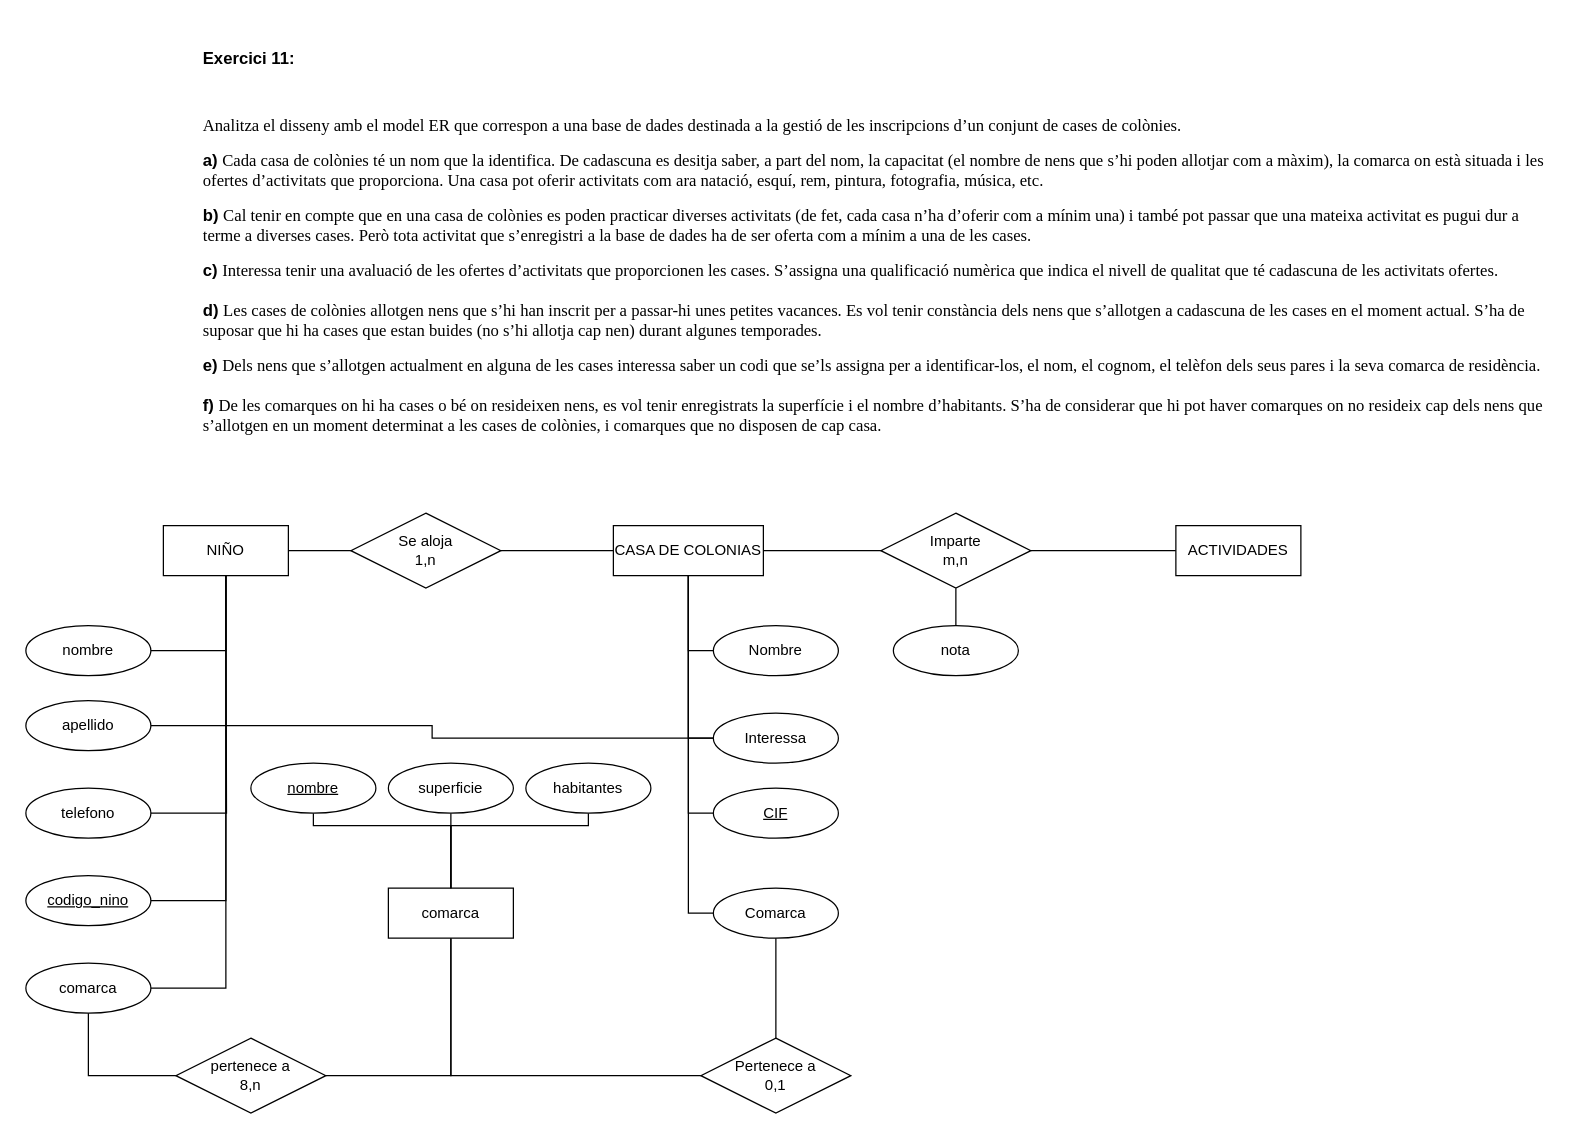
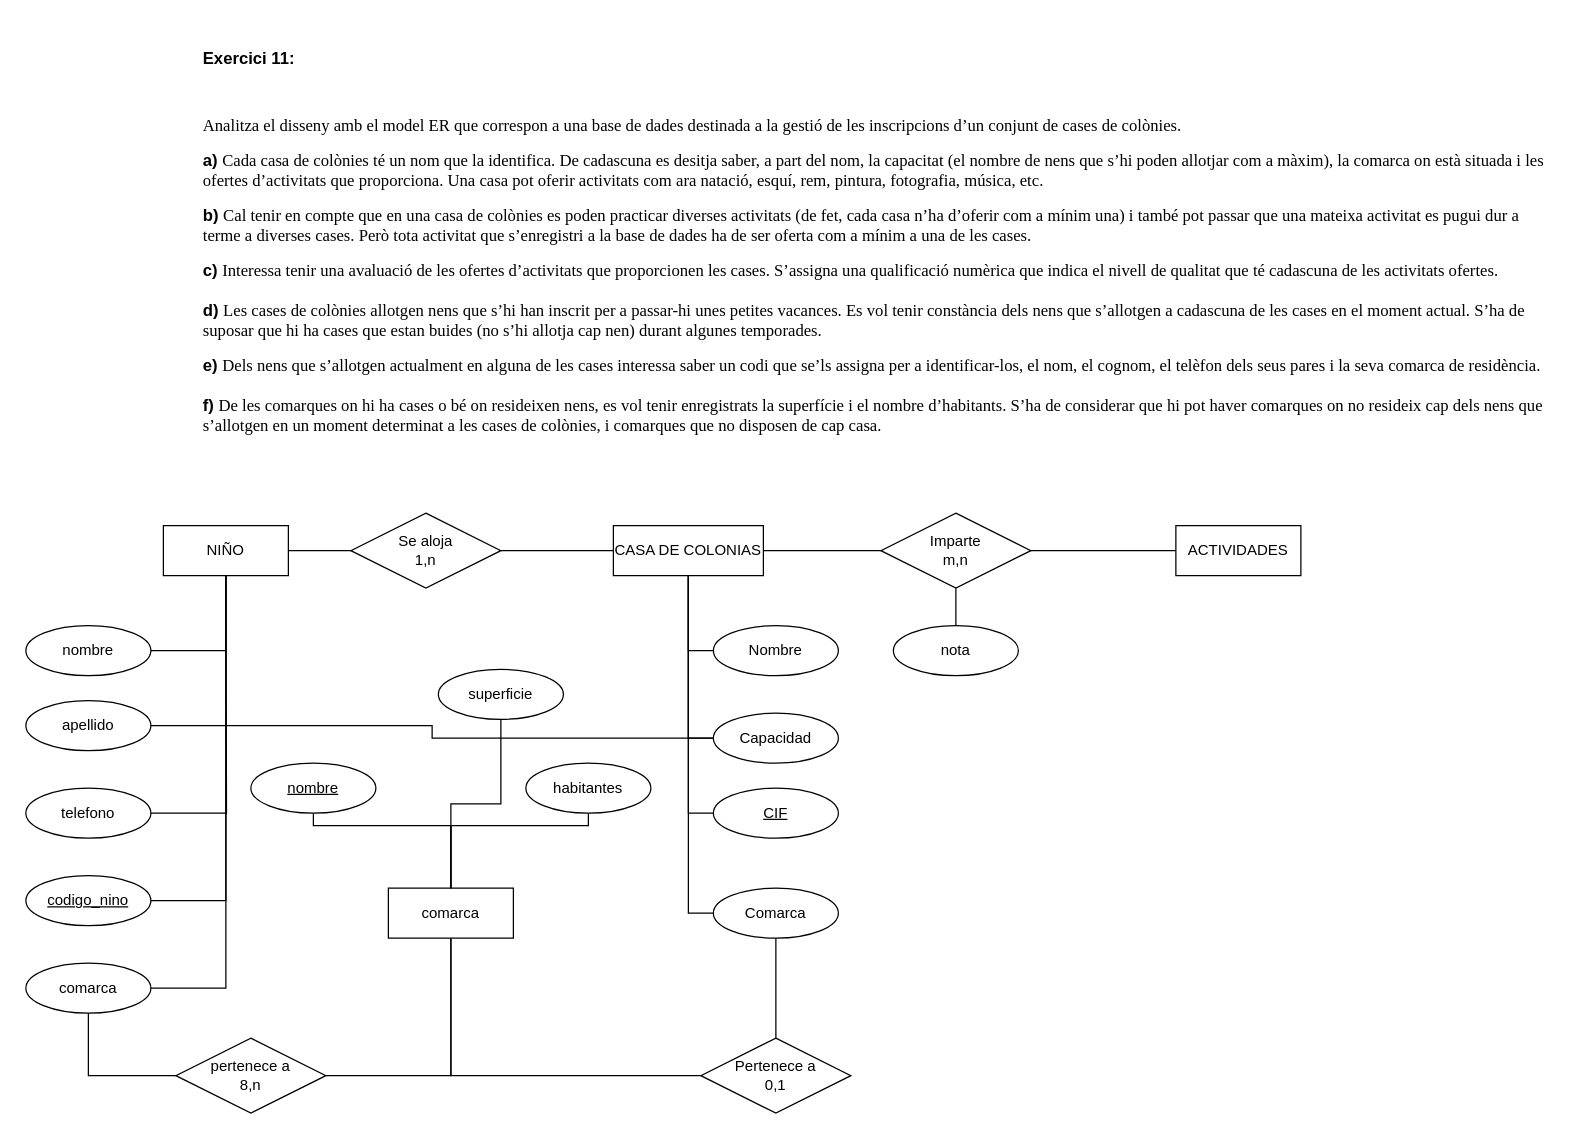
(776, 738) -> (776, 738)
(451, 788) -> (501, 694)
